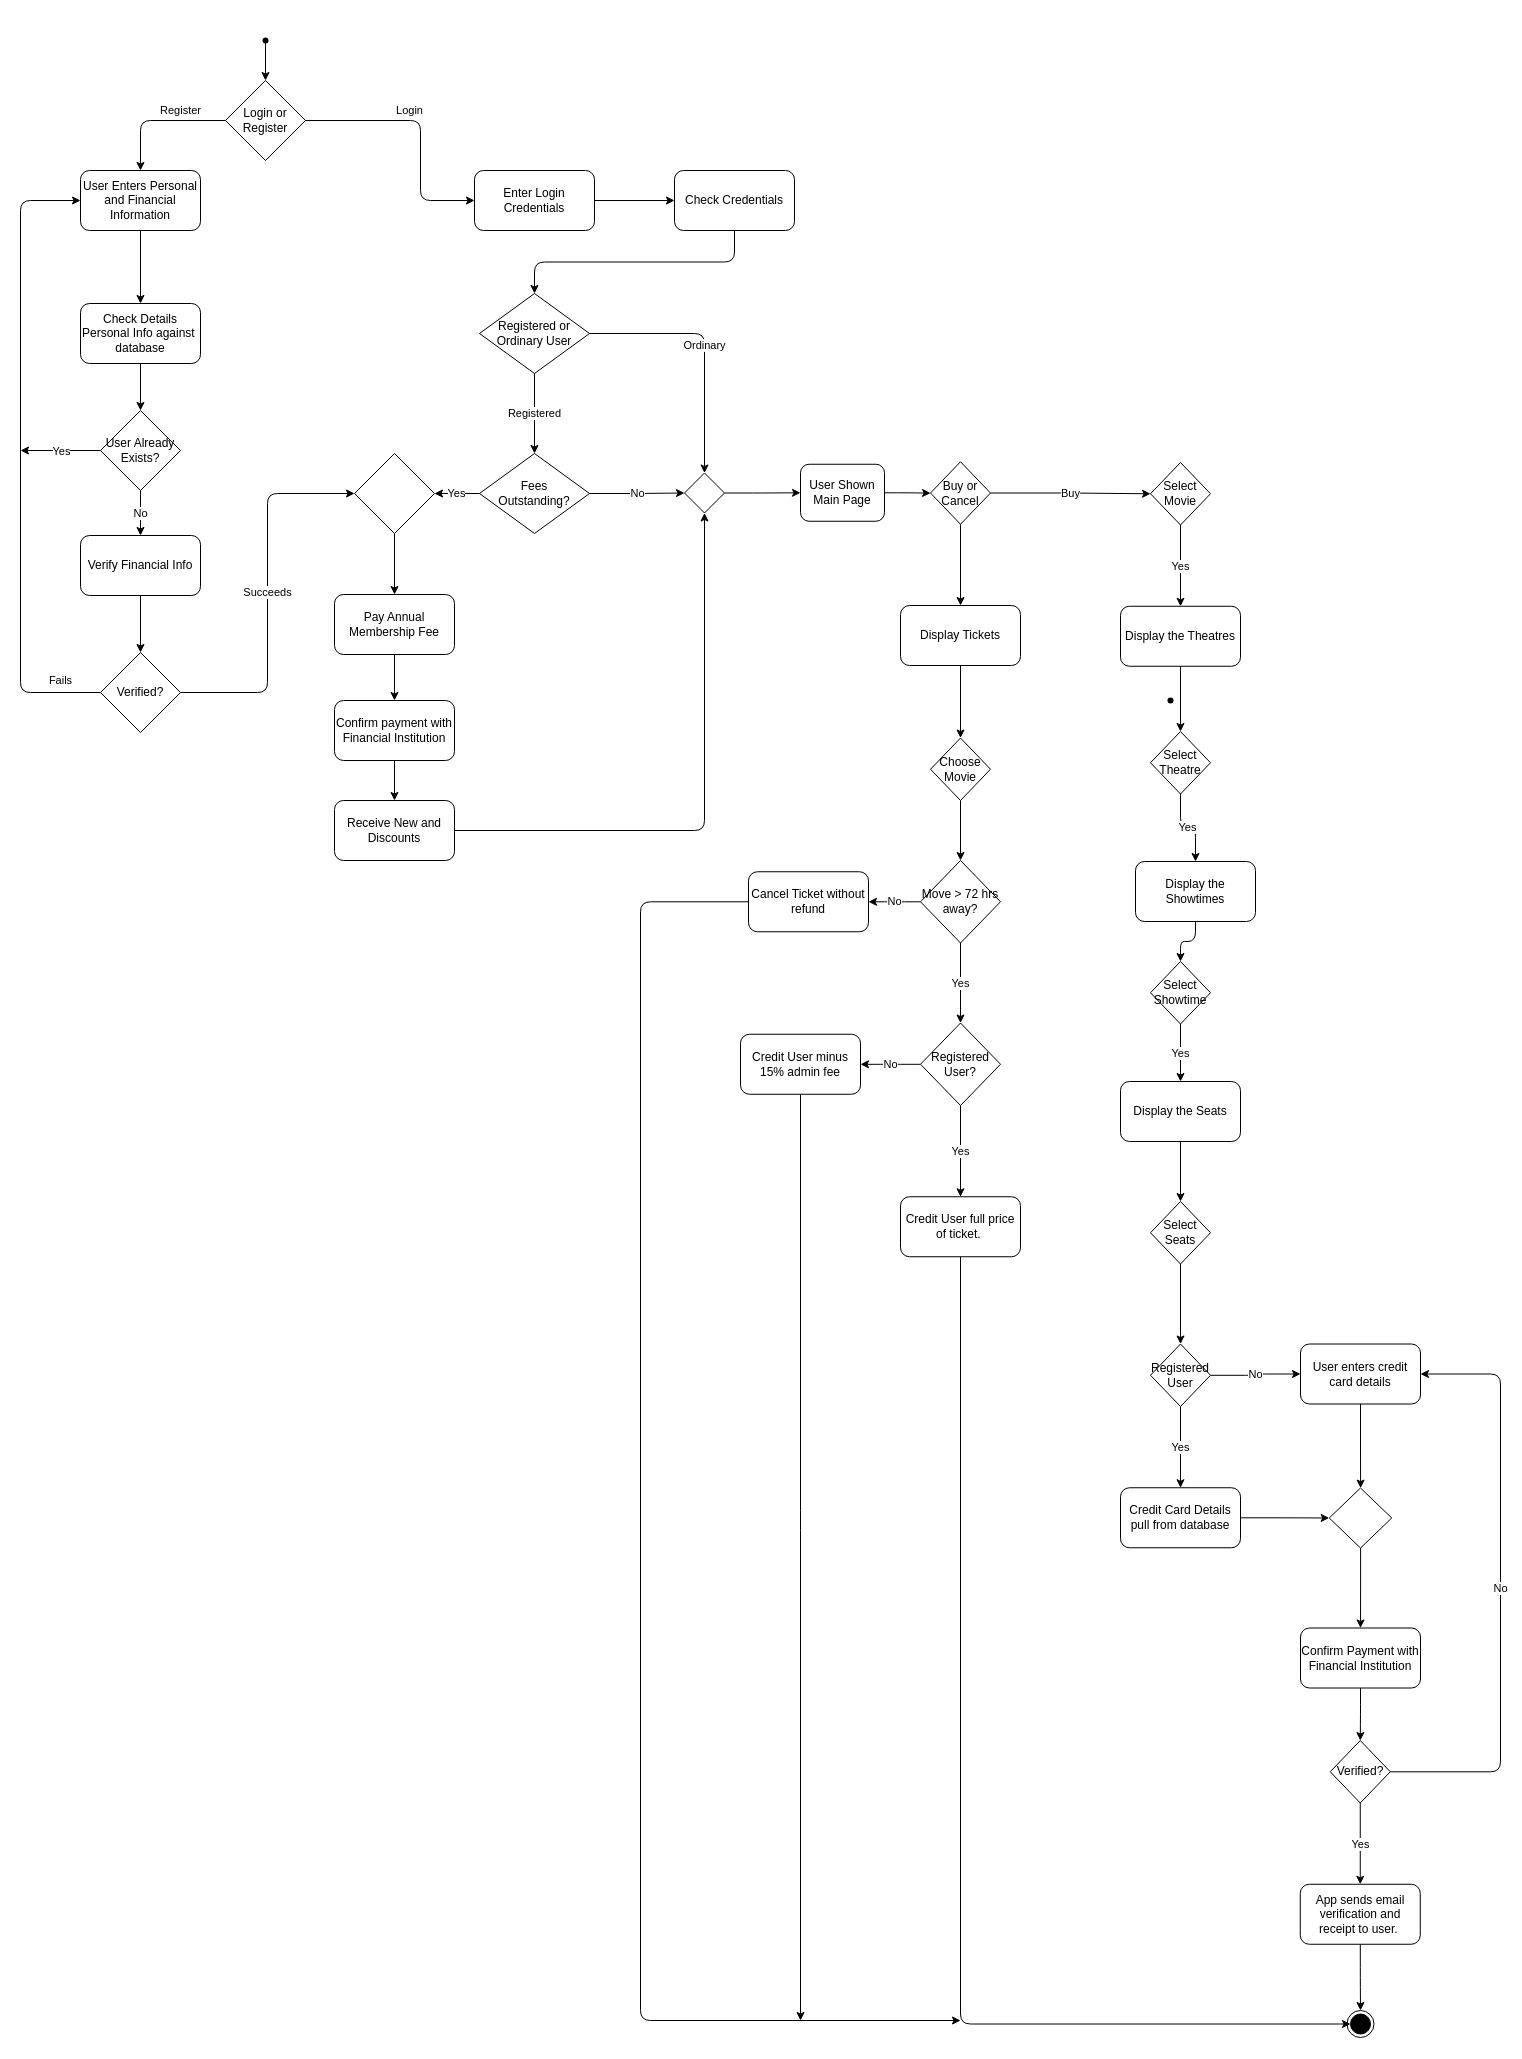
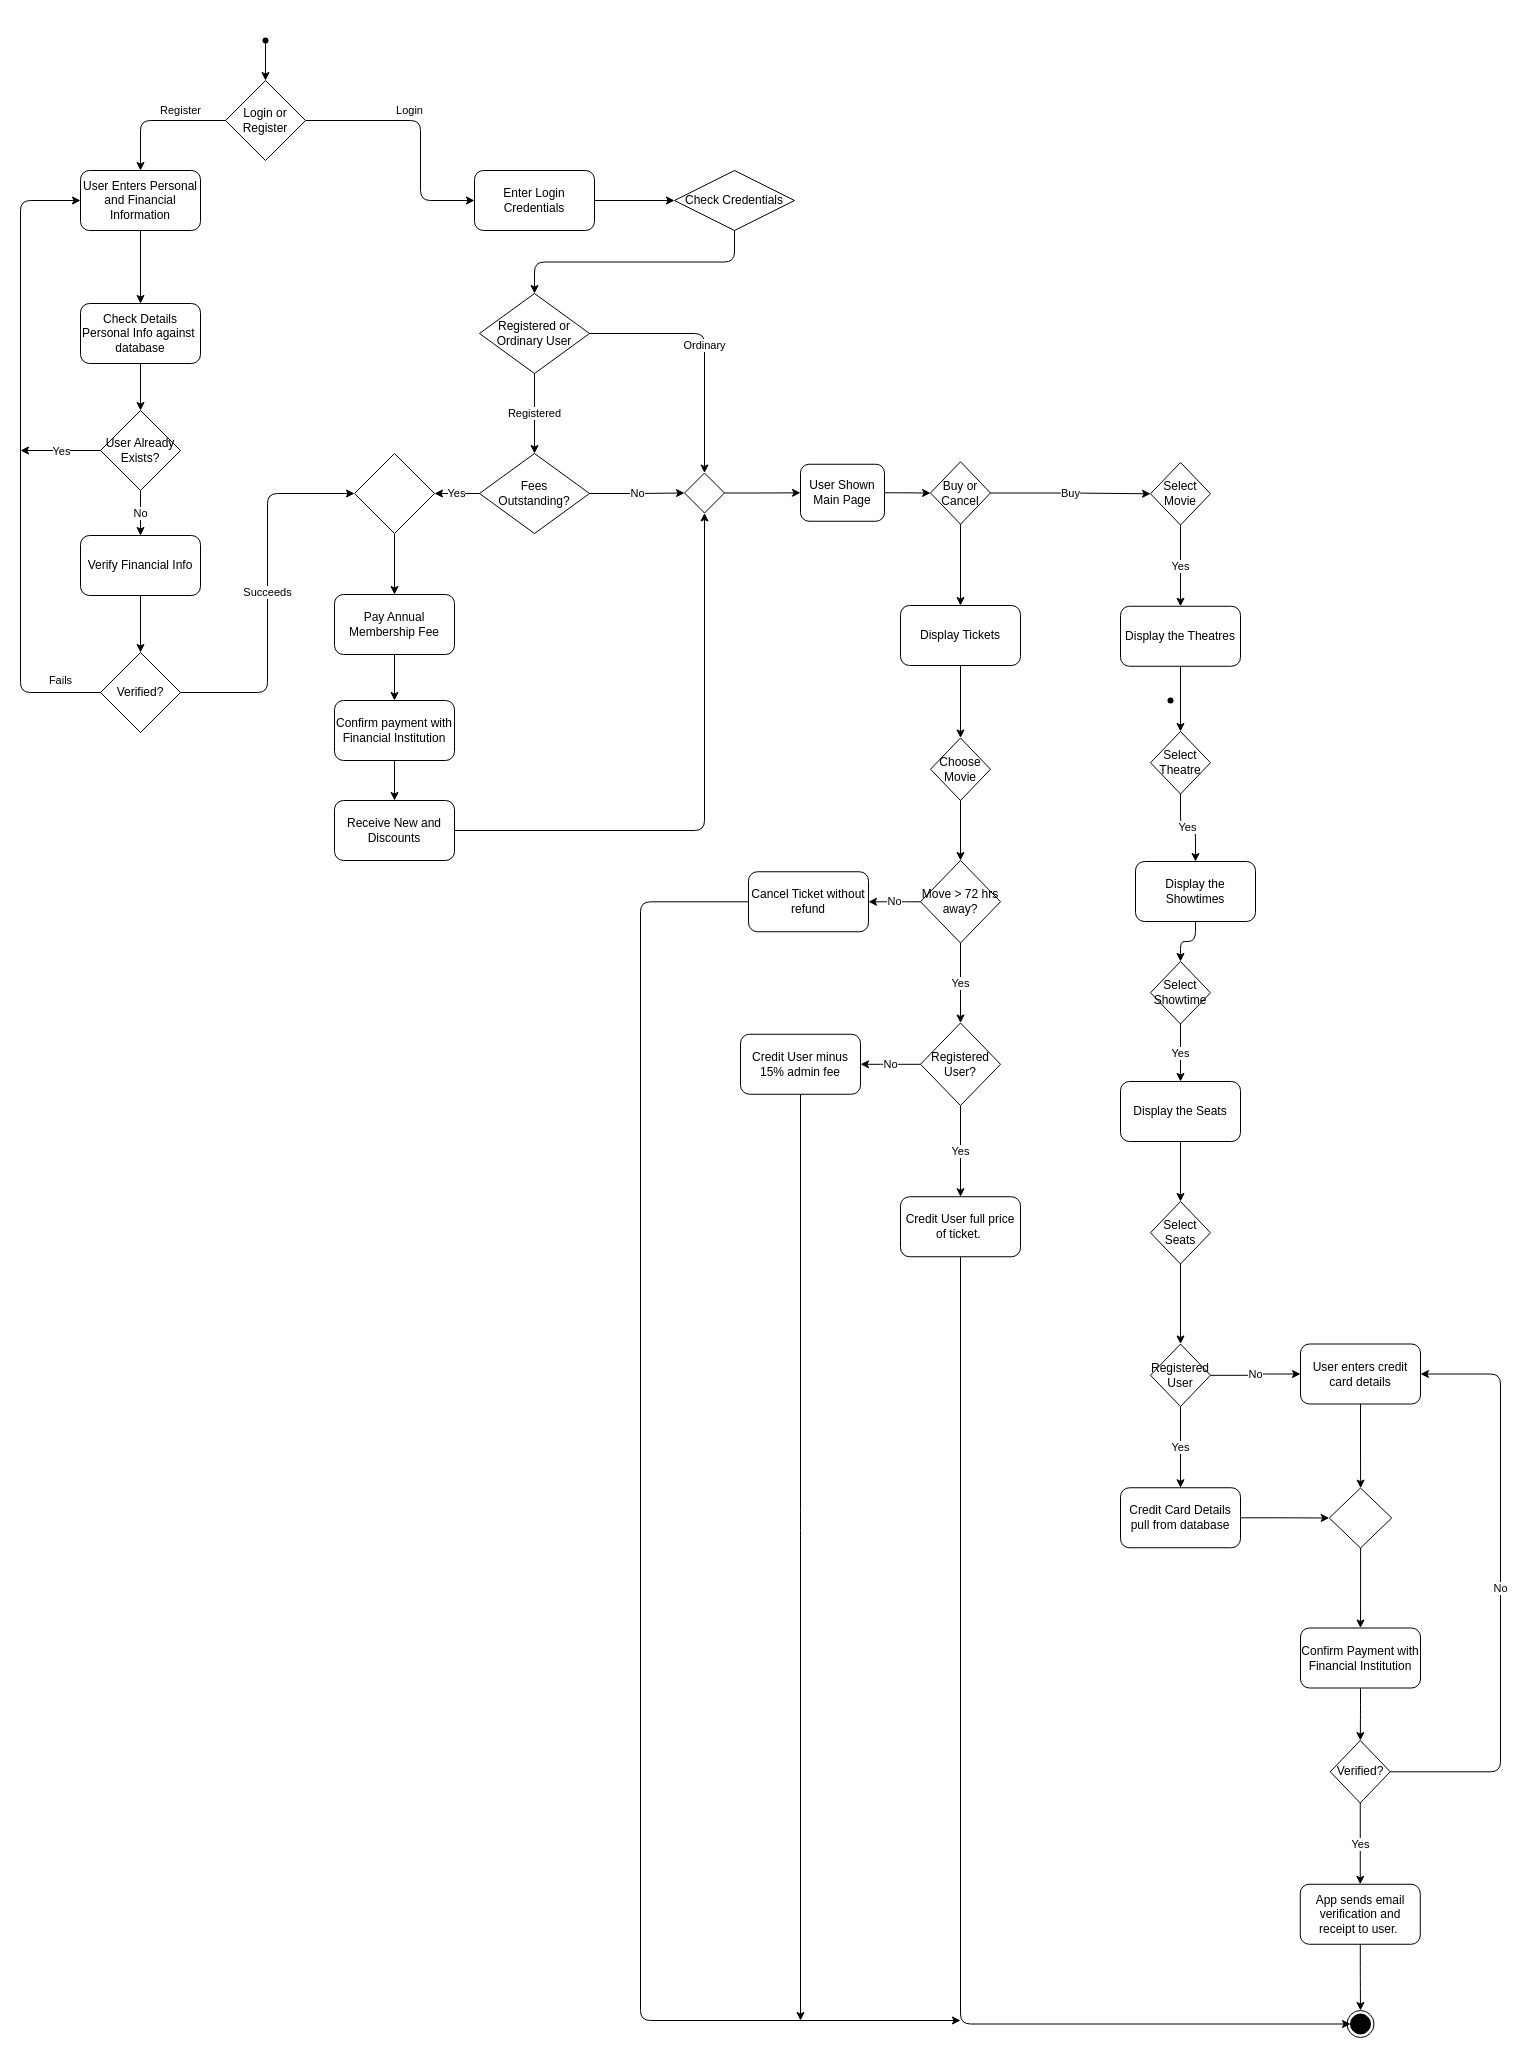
(735, 201) -> (735, 201)
